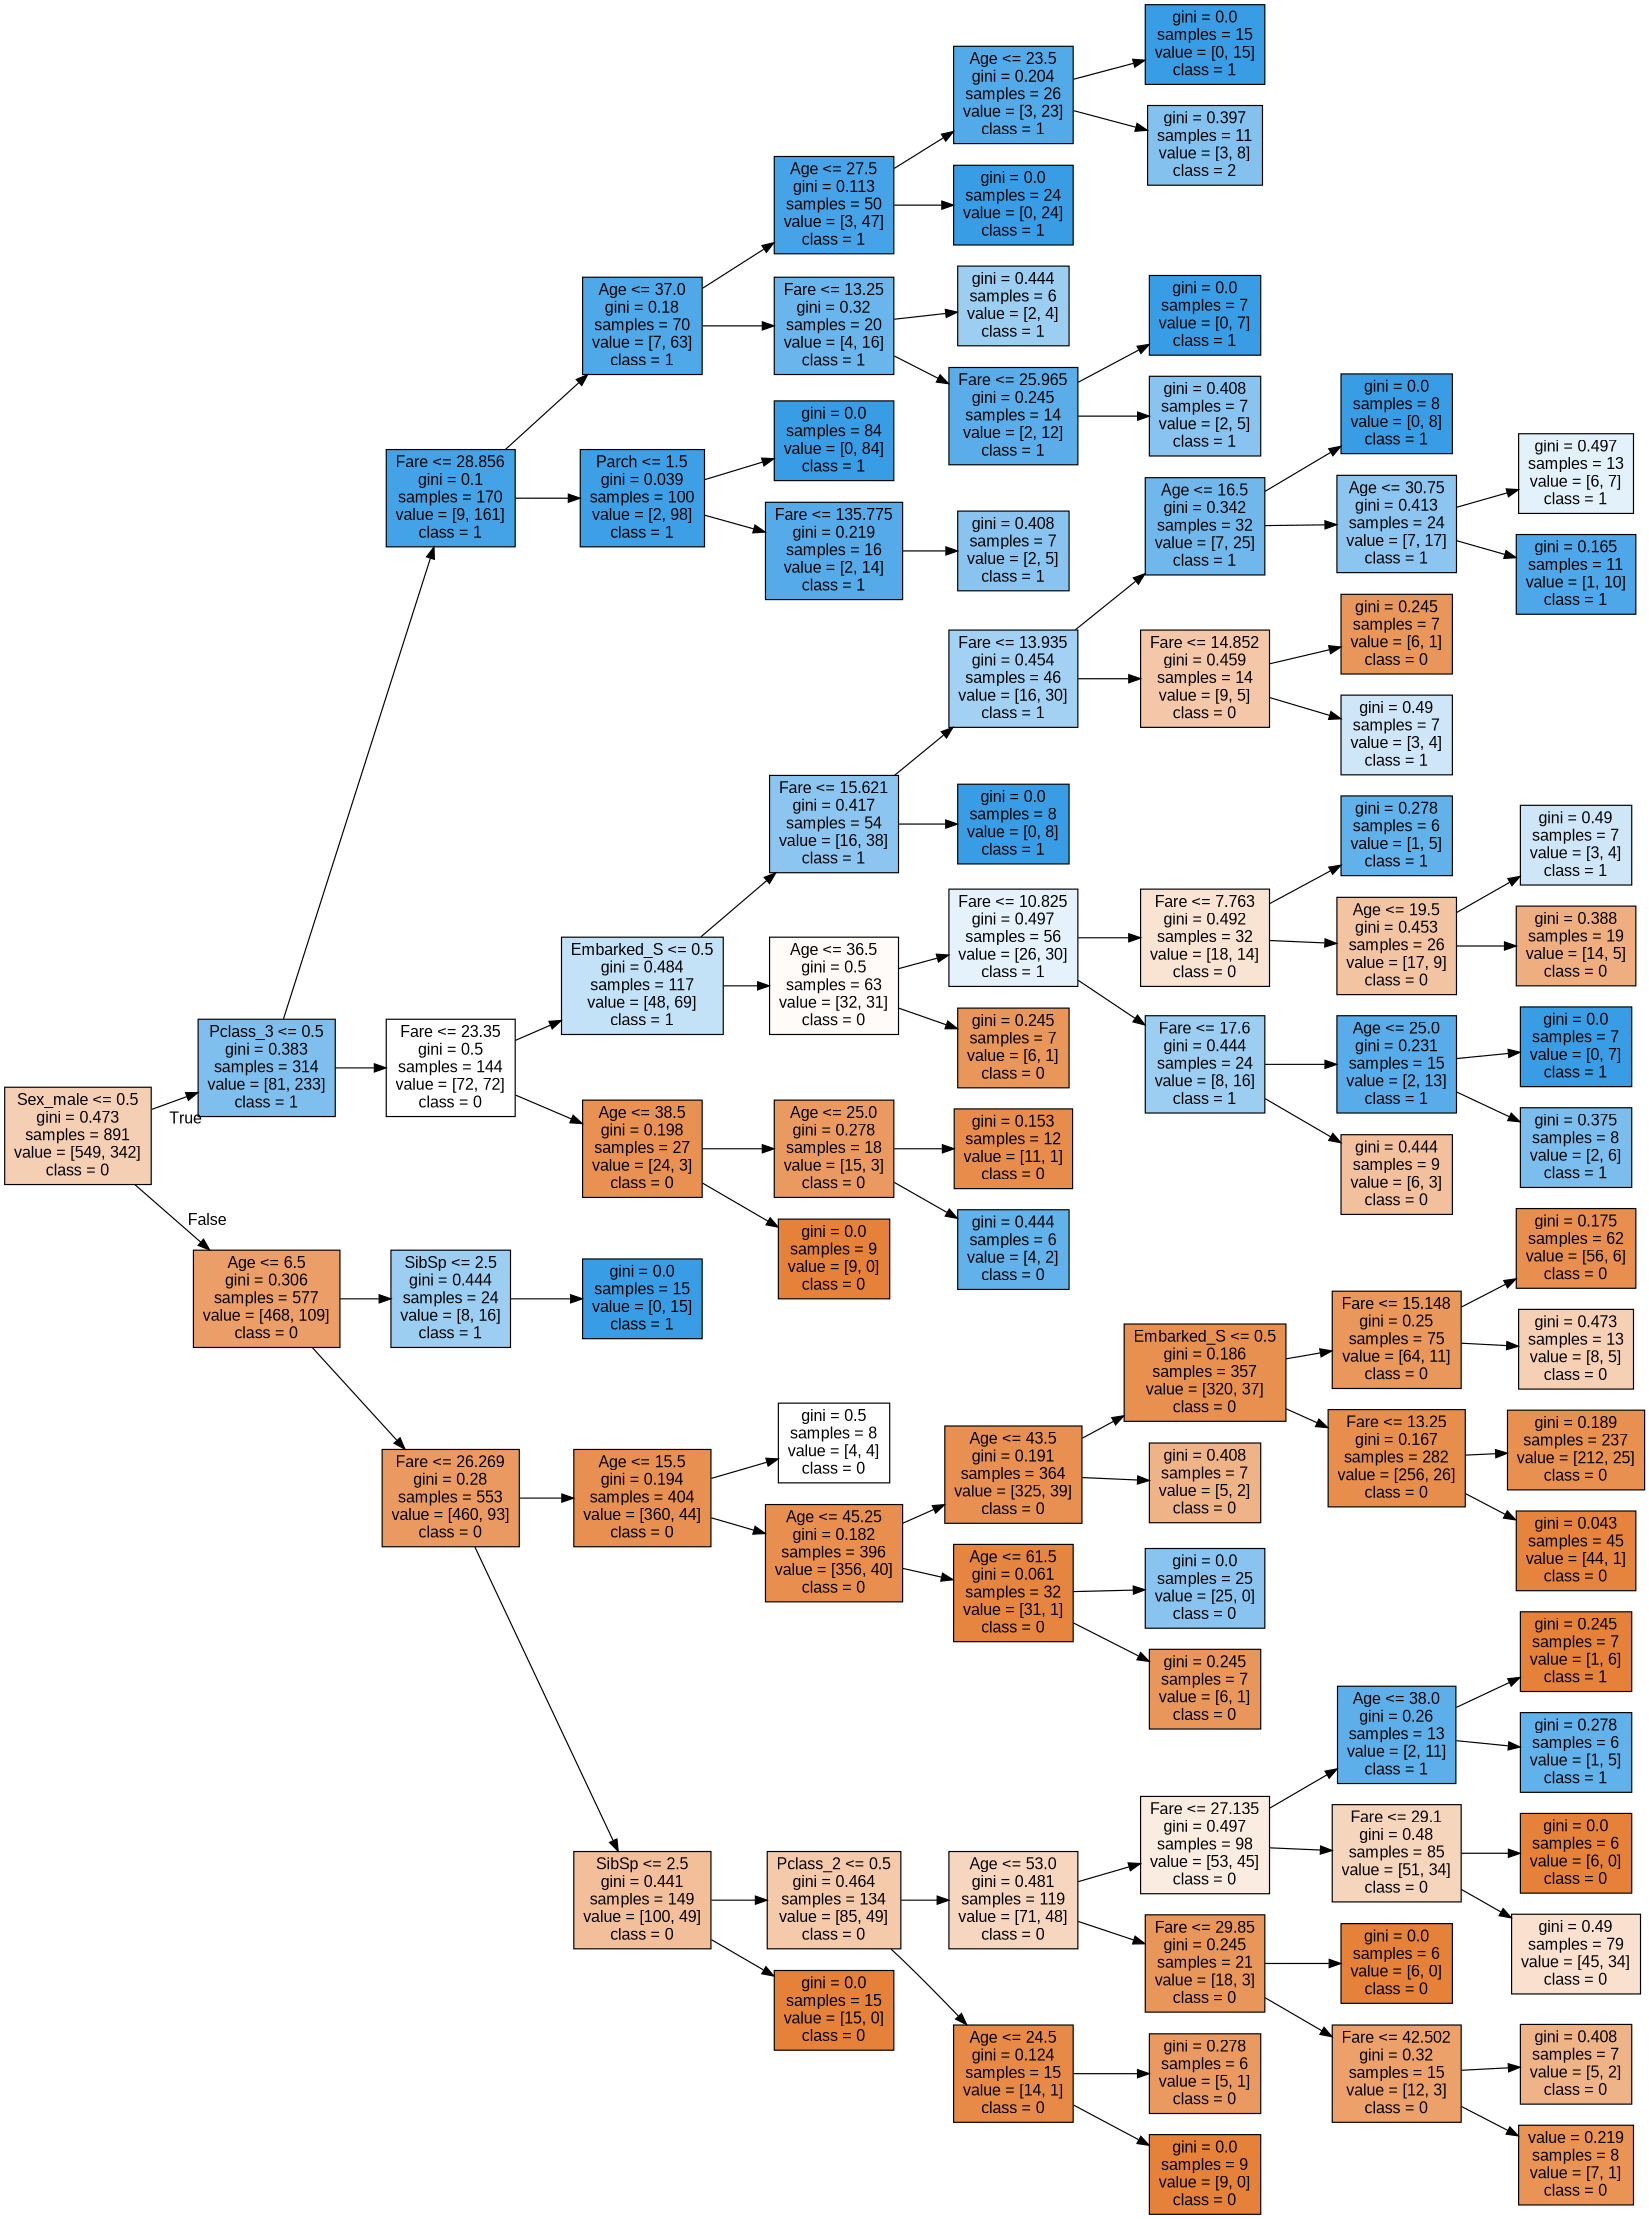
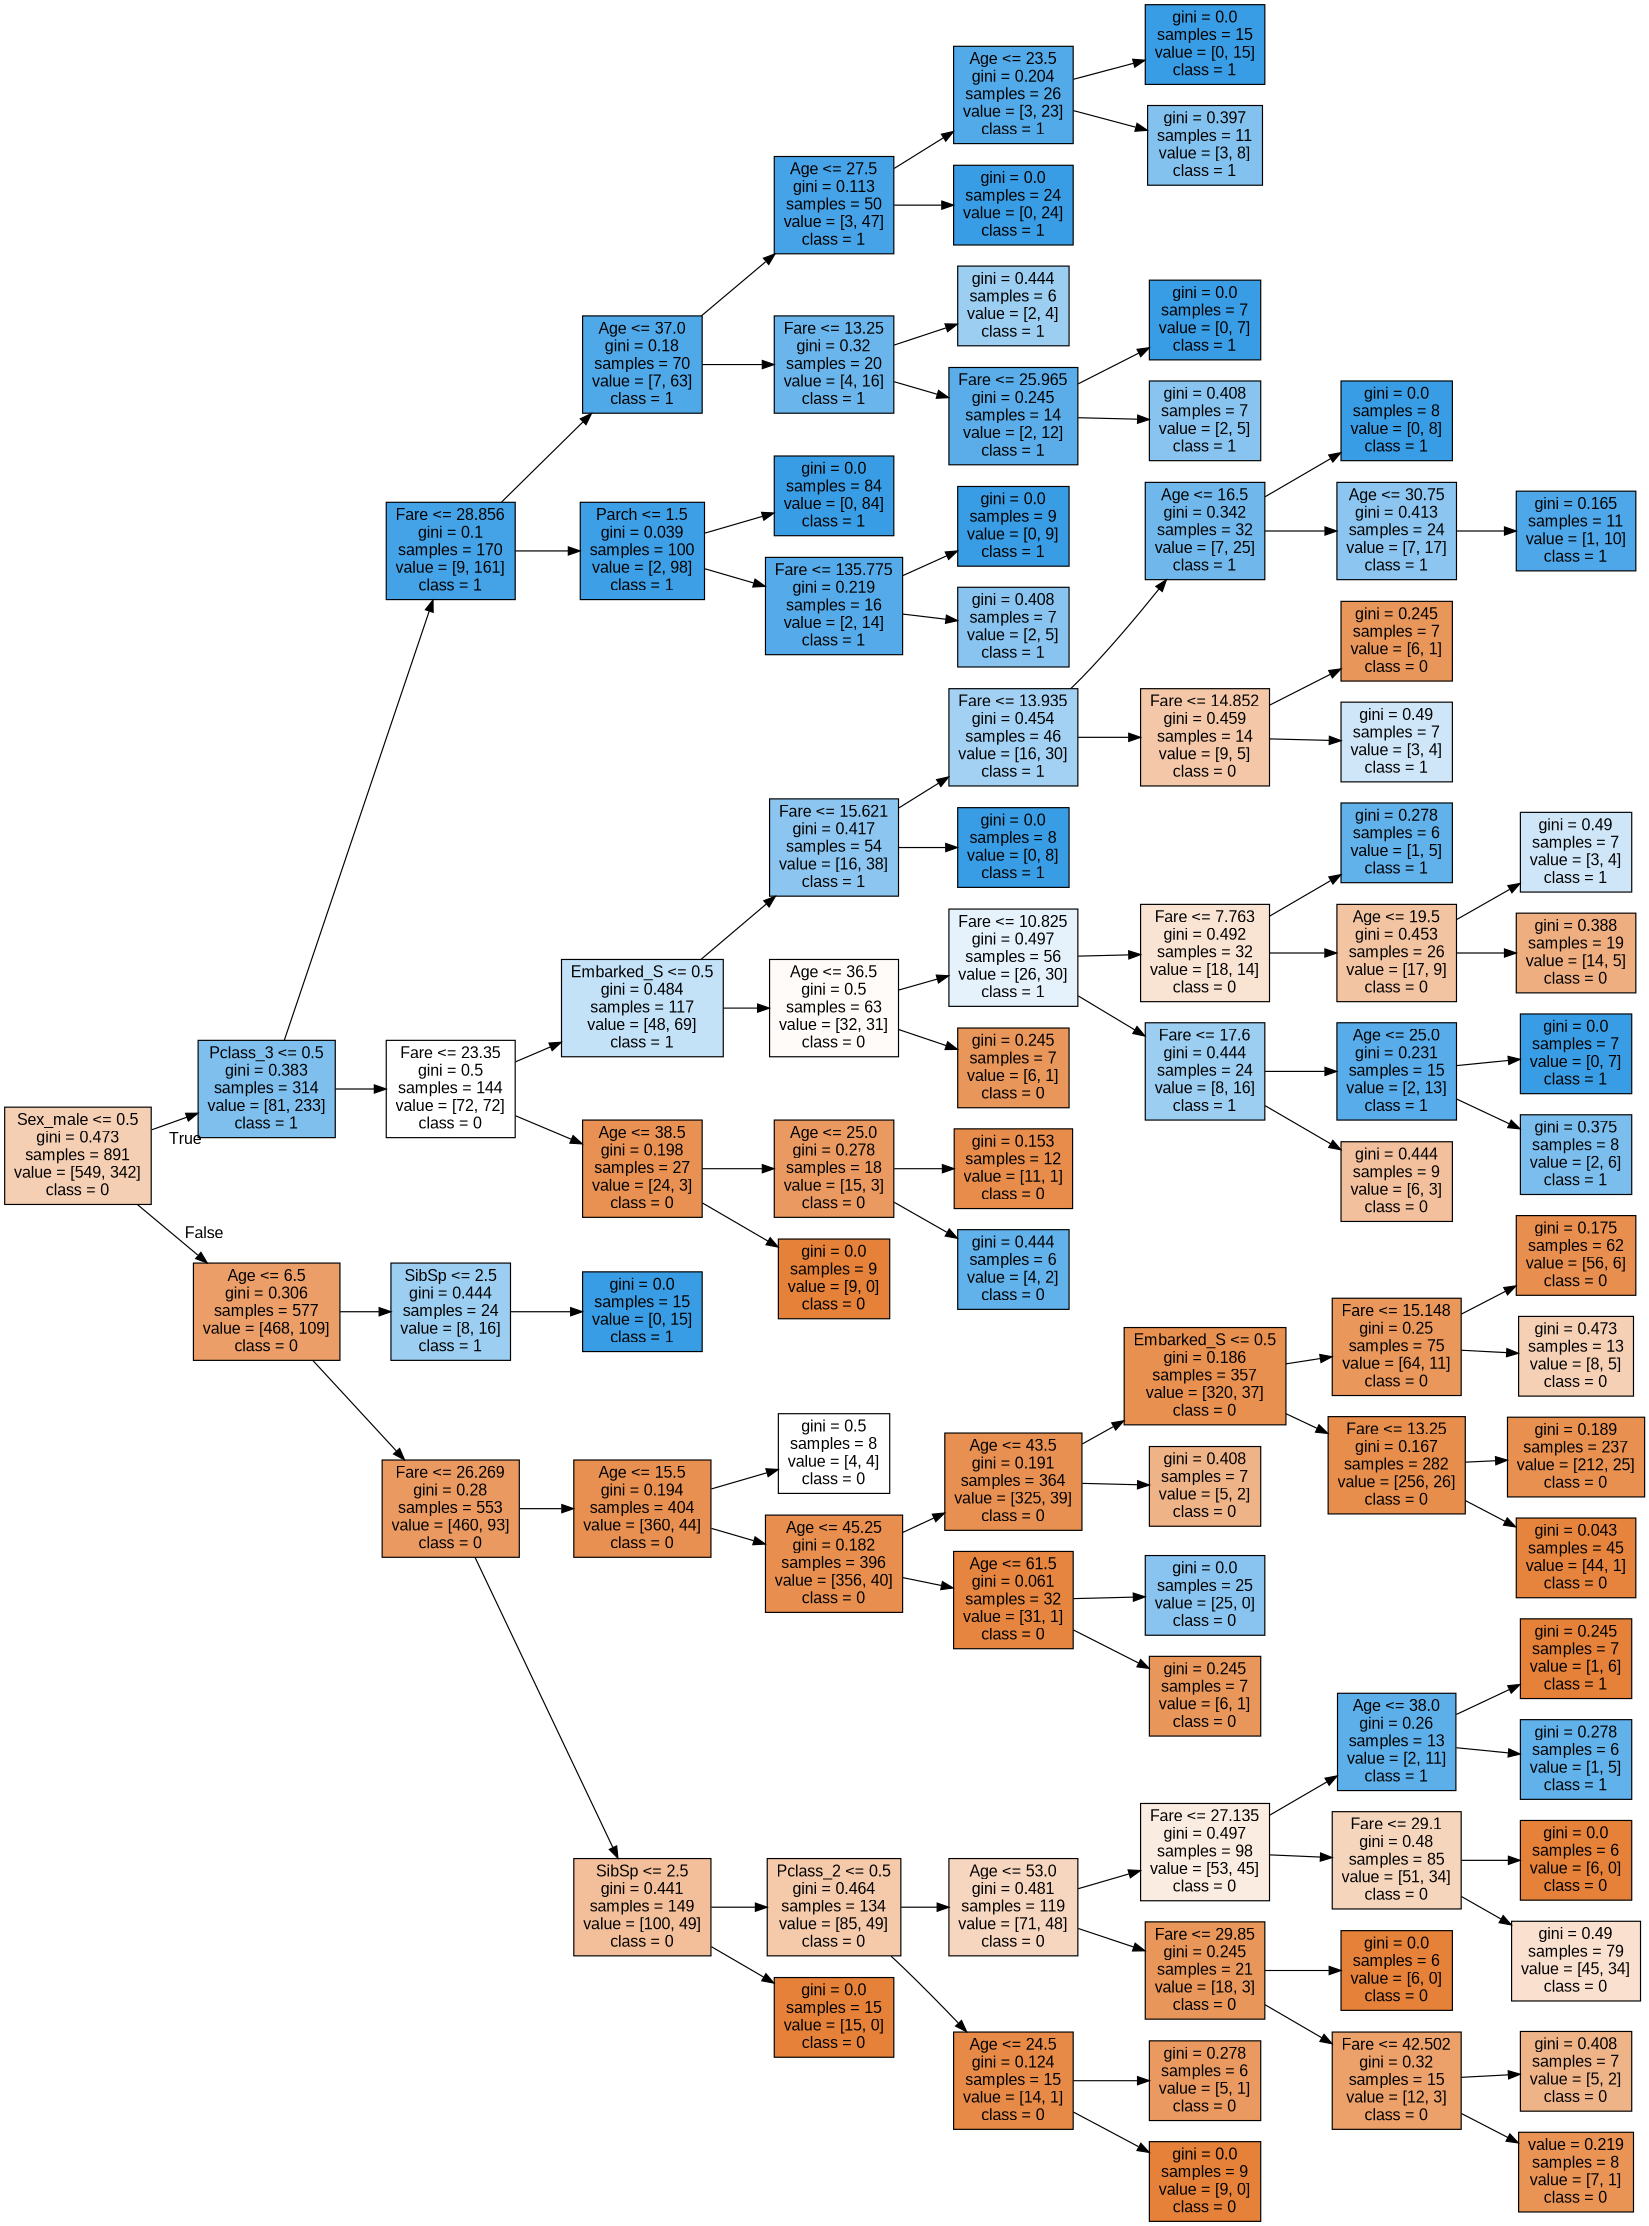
(1205, 145) -> (1205, 145)
(1576, 474) -> none
none -> (1013, 526)
